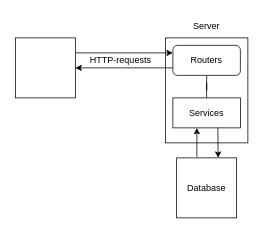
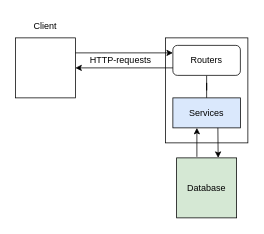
none -> (45, 27)
(207, 27) -> none
(207, 113) -> (207, 113)
(207, 188) -> (207, 188)
